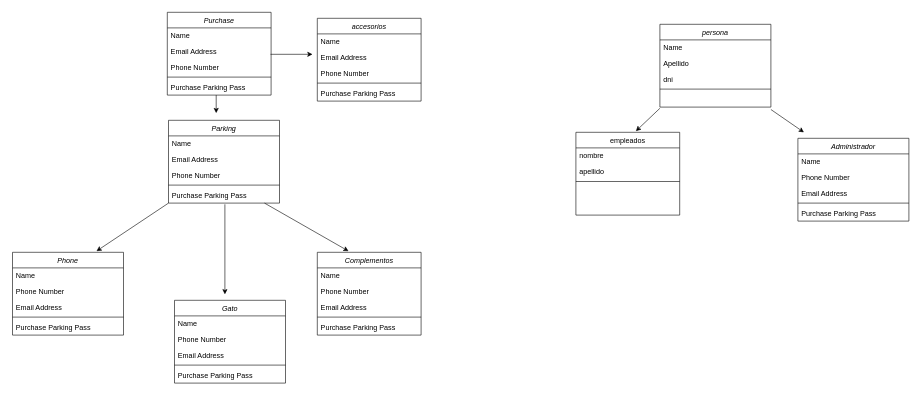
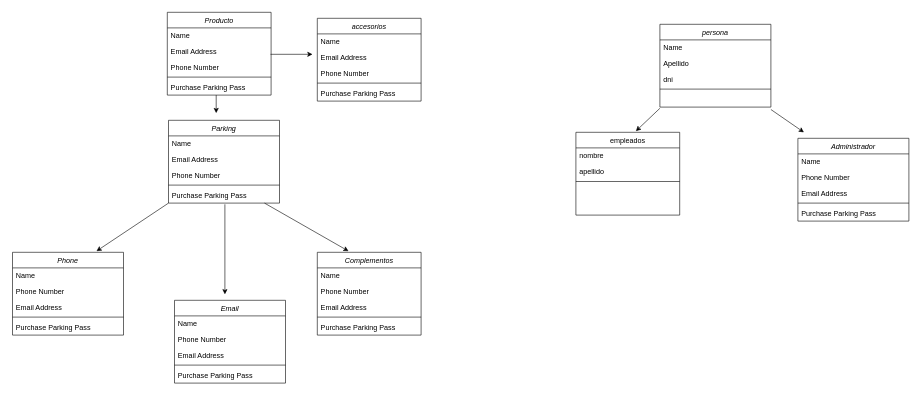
(219, 20) -> (219, 20)
(230, 308) -> (230, 308)
